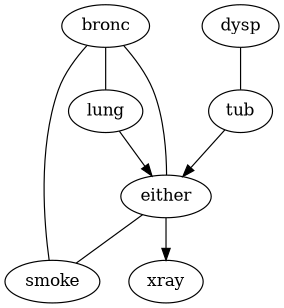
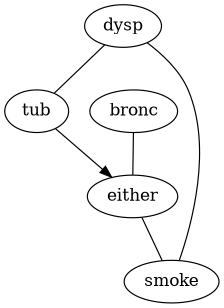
(106, 111) -> none
(46, 148) -> (199, 144)
(166, 282) -> none
